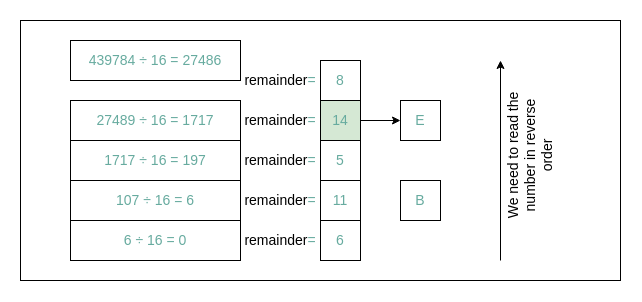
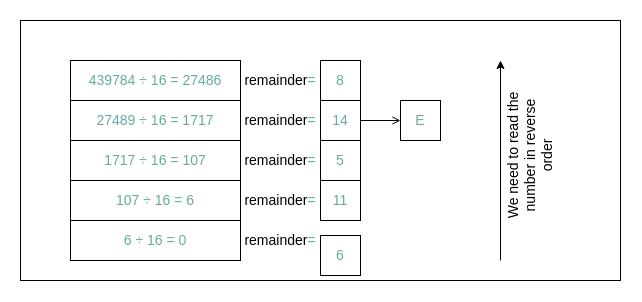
(156, 61) -> (156, 81)
(341, 121) -> (341, 121)
(392, 121) -> (394, 121)
(156, 161) -> (156, 161)
(421, 201) -> none
(341, 241) -> (341, 256)
